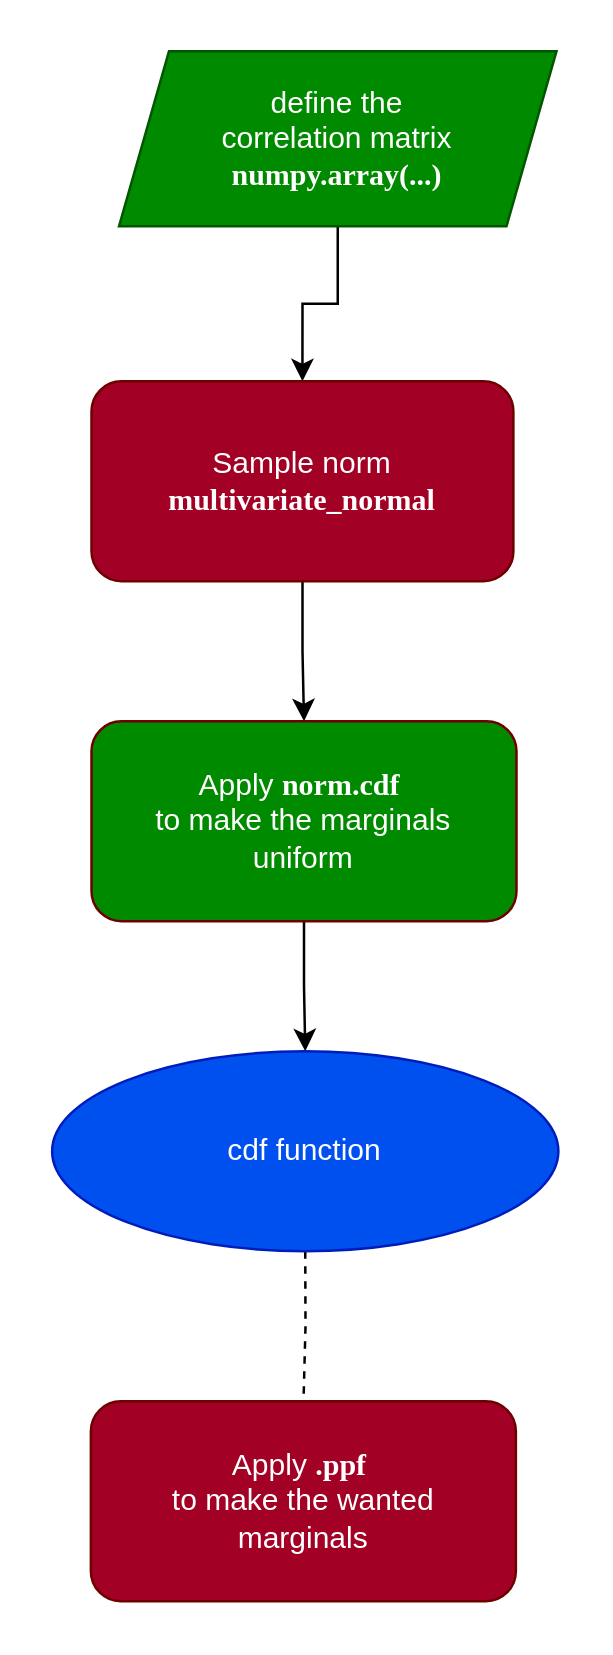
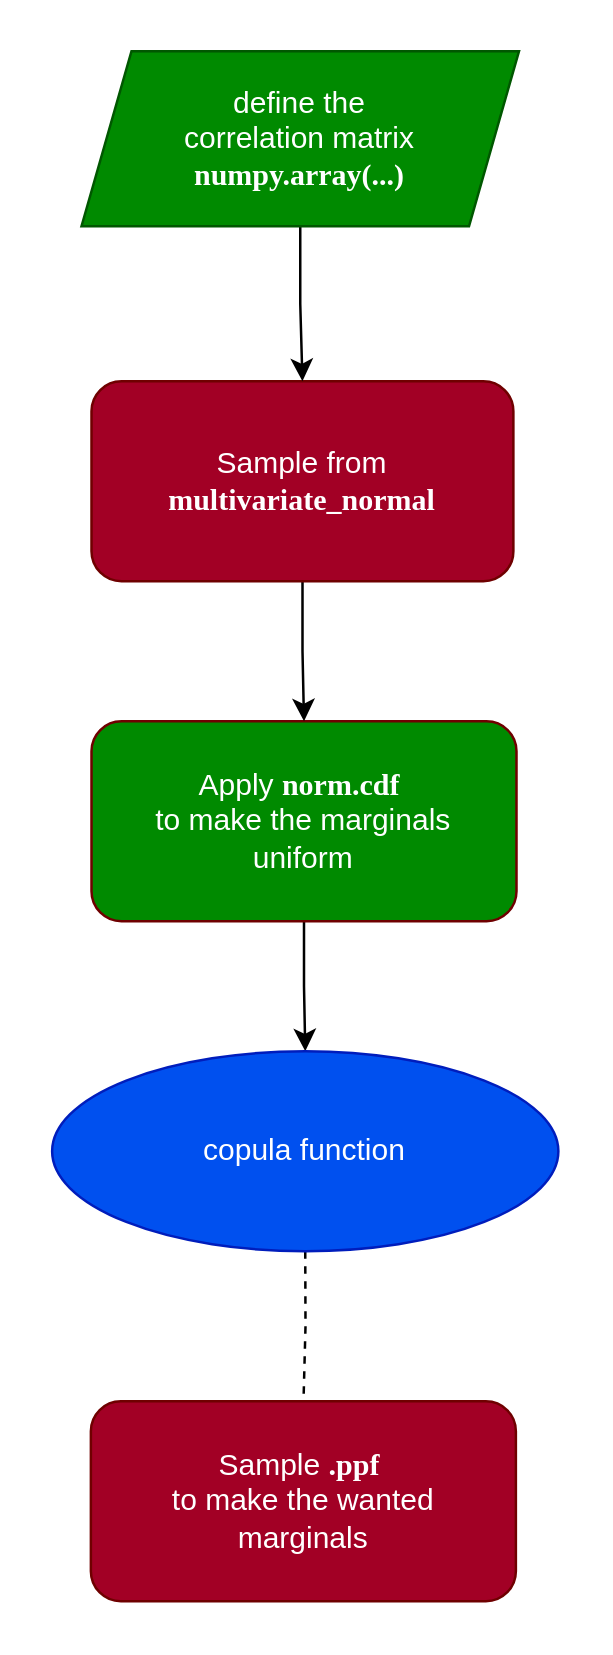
(338, 139) -> (300, 139)
(303, 481) -> (303, 481)
(305, 1151) -> (305, 1151)
(304, 1501) -> (304, 1501)
